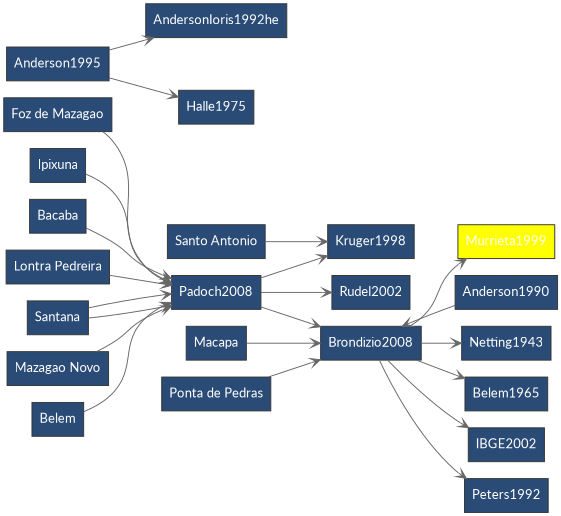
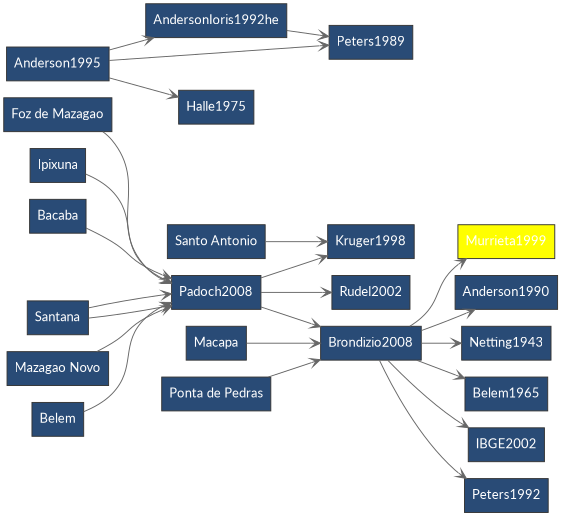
none -> (371, 42)
(58, 267) -> none
(433, 314) -> (444, 322)
